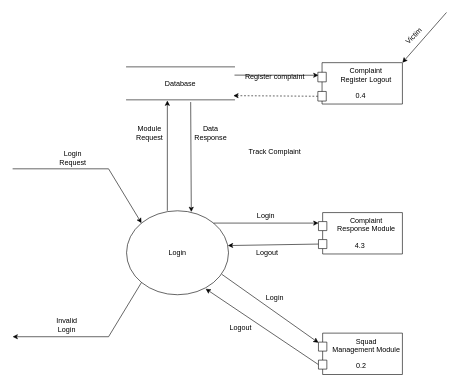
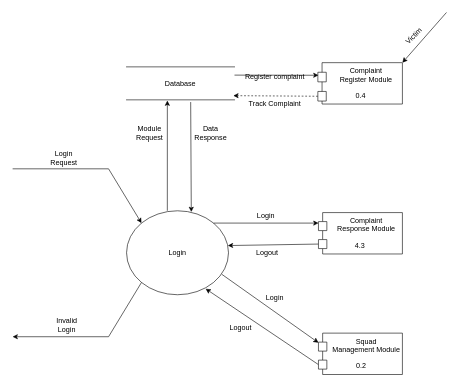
(366, 76) -> (366, 76)
(275, 152) -> (275, 104)
(72, 158) -> (63, 158)
